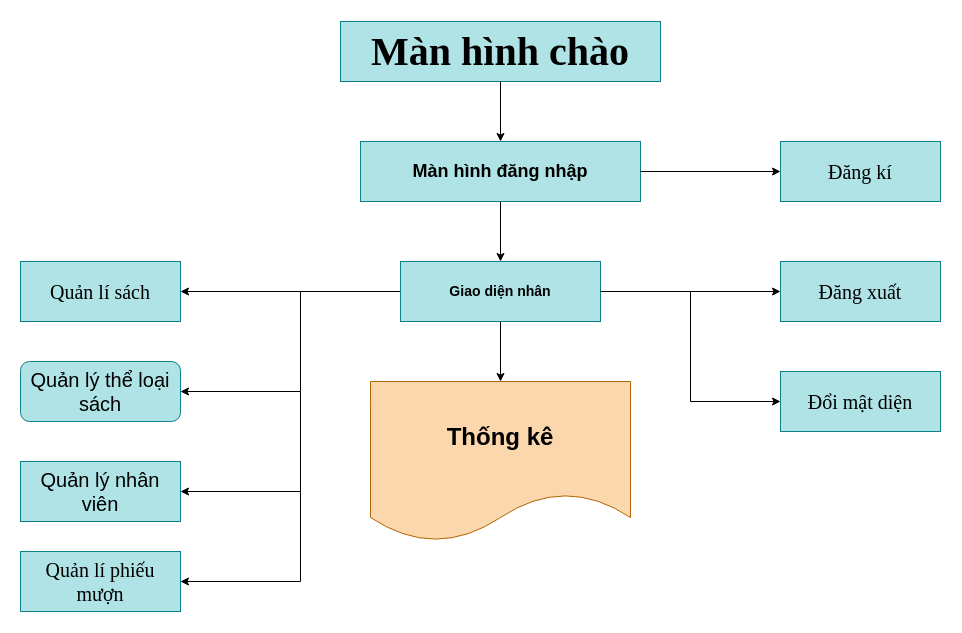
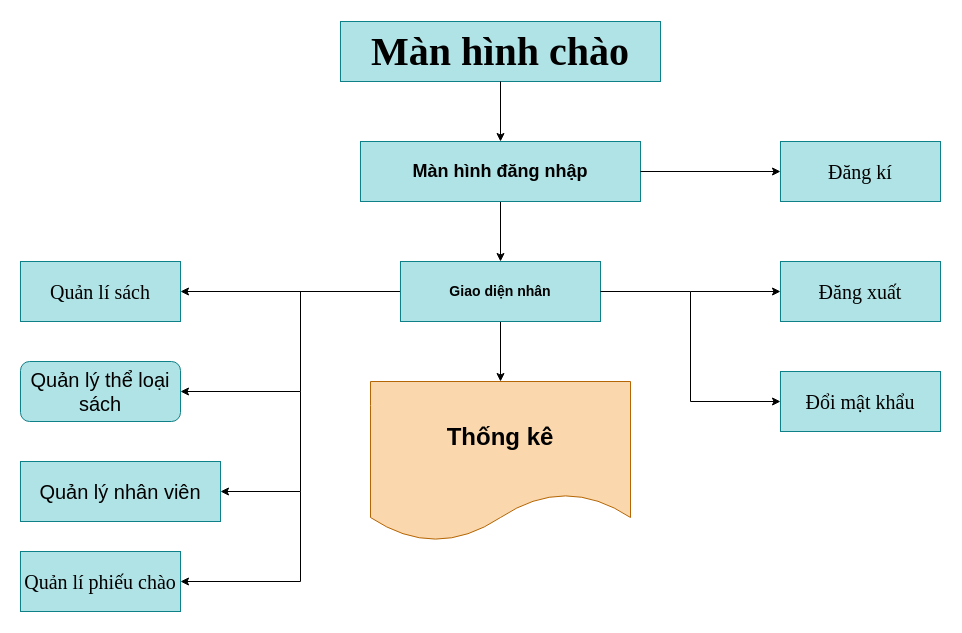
(861, 402) -> (861, 402)
(101, 492) -> (121, 492)
(101, 582) -> (101, 582)
